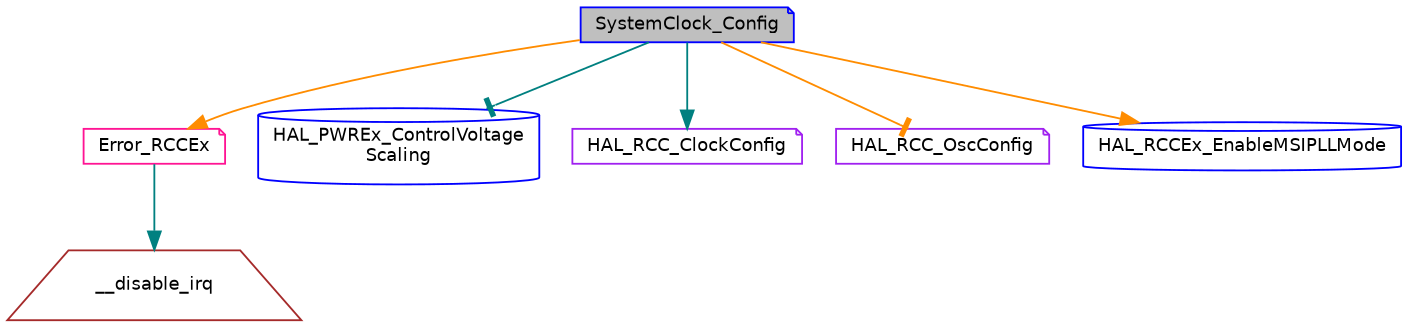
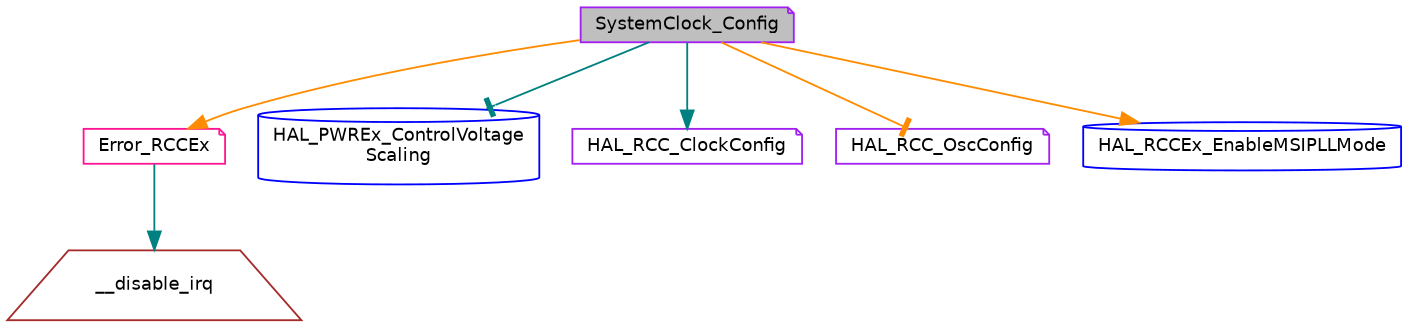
(687, 25) -> (687, 25)
